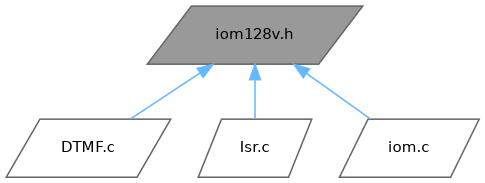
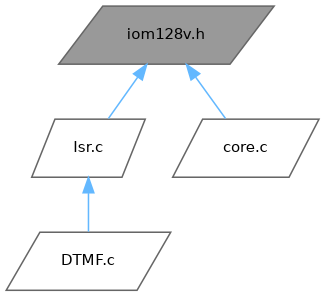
(165, 96) -> (88, 212)
(409, 148) -> (246, 148)
